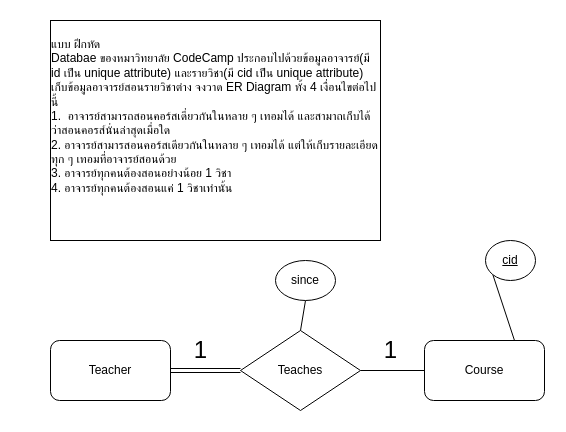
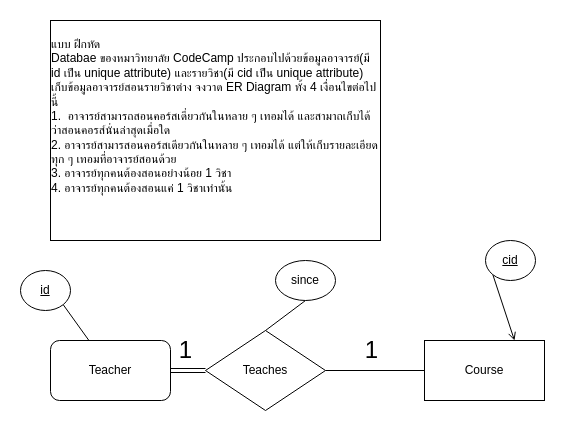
none -> (46, 291)
none -> (76, 323)
(513, 336) -> (513, 335)
(301, 371) -> (266, 371)
(485, 371) -> (485, 371)
